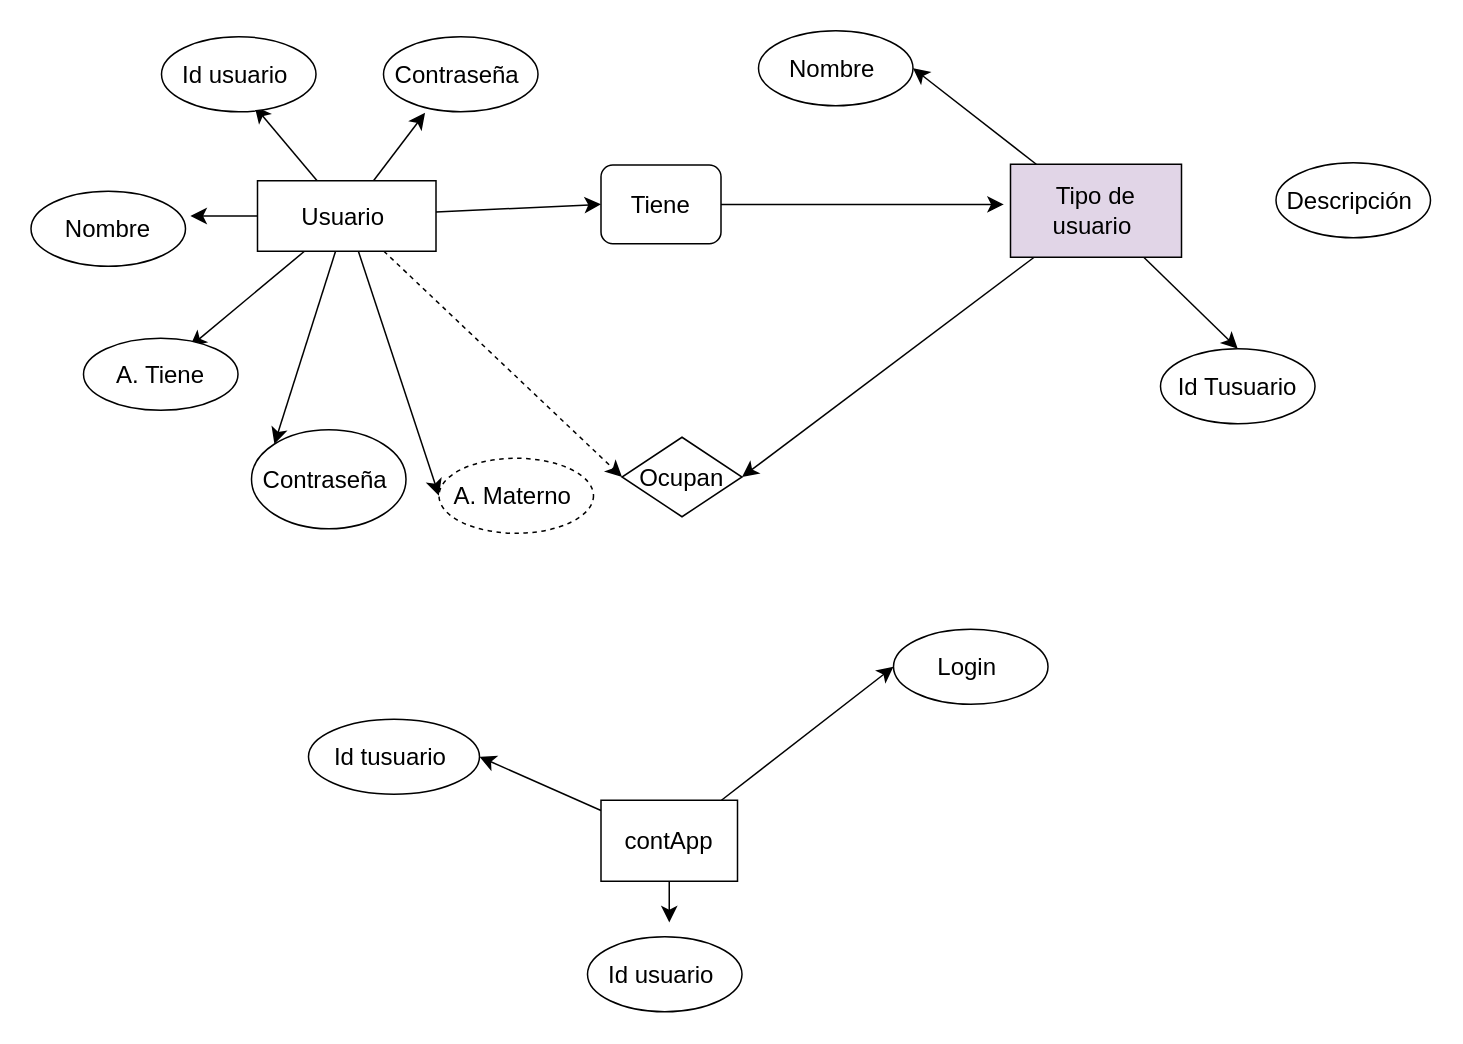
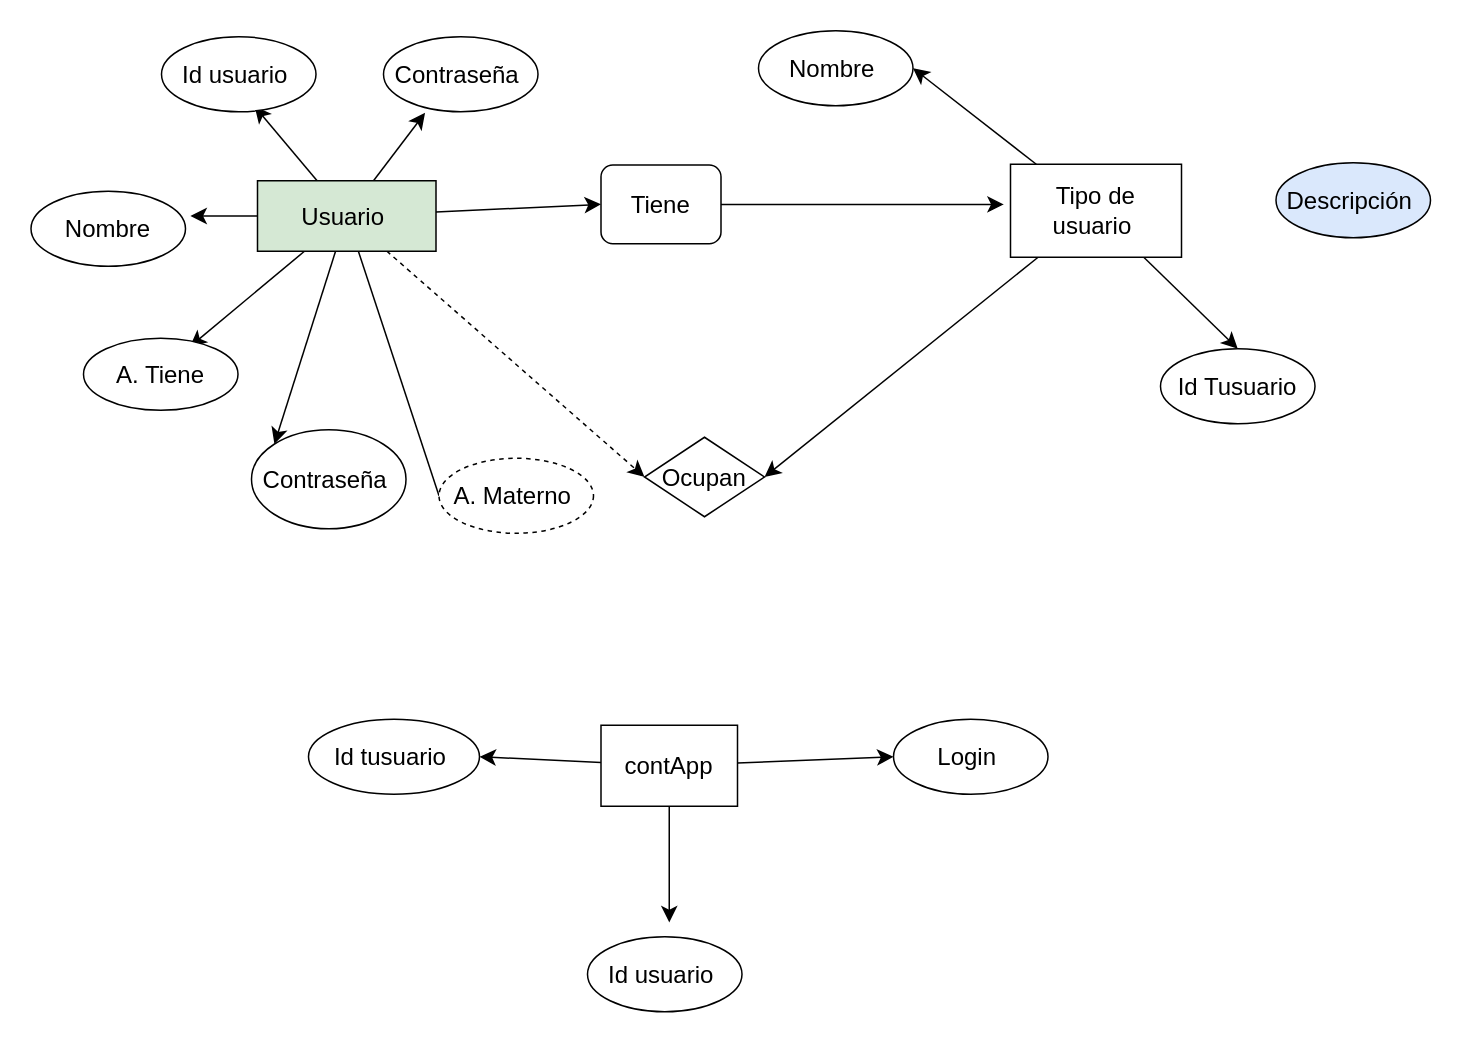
(1353, 200) -> (1353, 200)
(1096, 211) -> (1096, 211)
(347, 216) -> (347, 216)
(682, 477) -> (704, 477)
(434, 483) -> (436, 487)
(971, 667) -> (971, 757)
(669, 841) -> (669, 766)
